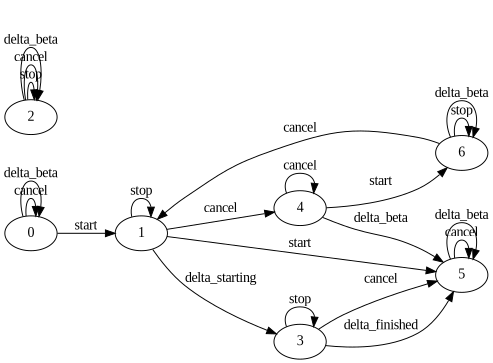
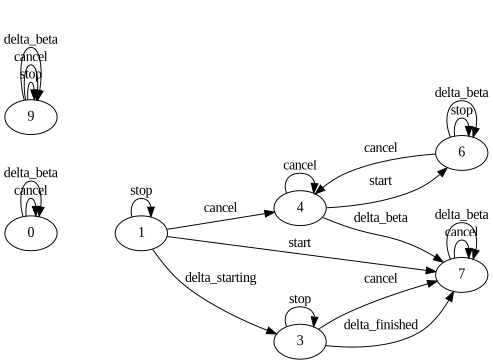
(31, 117) -> (31, 117)
(294, 143) -> (377, 163)
(81, 233) -> none
(462, 275) -> (462, 275)
